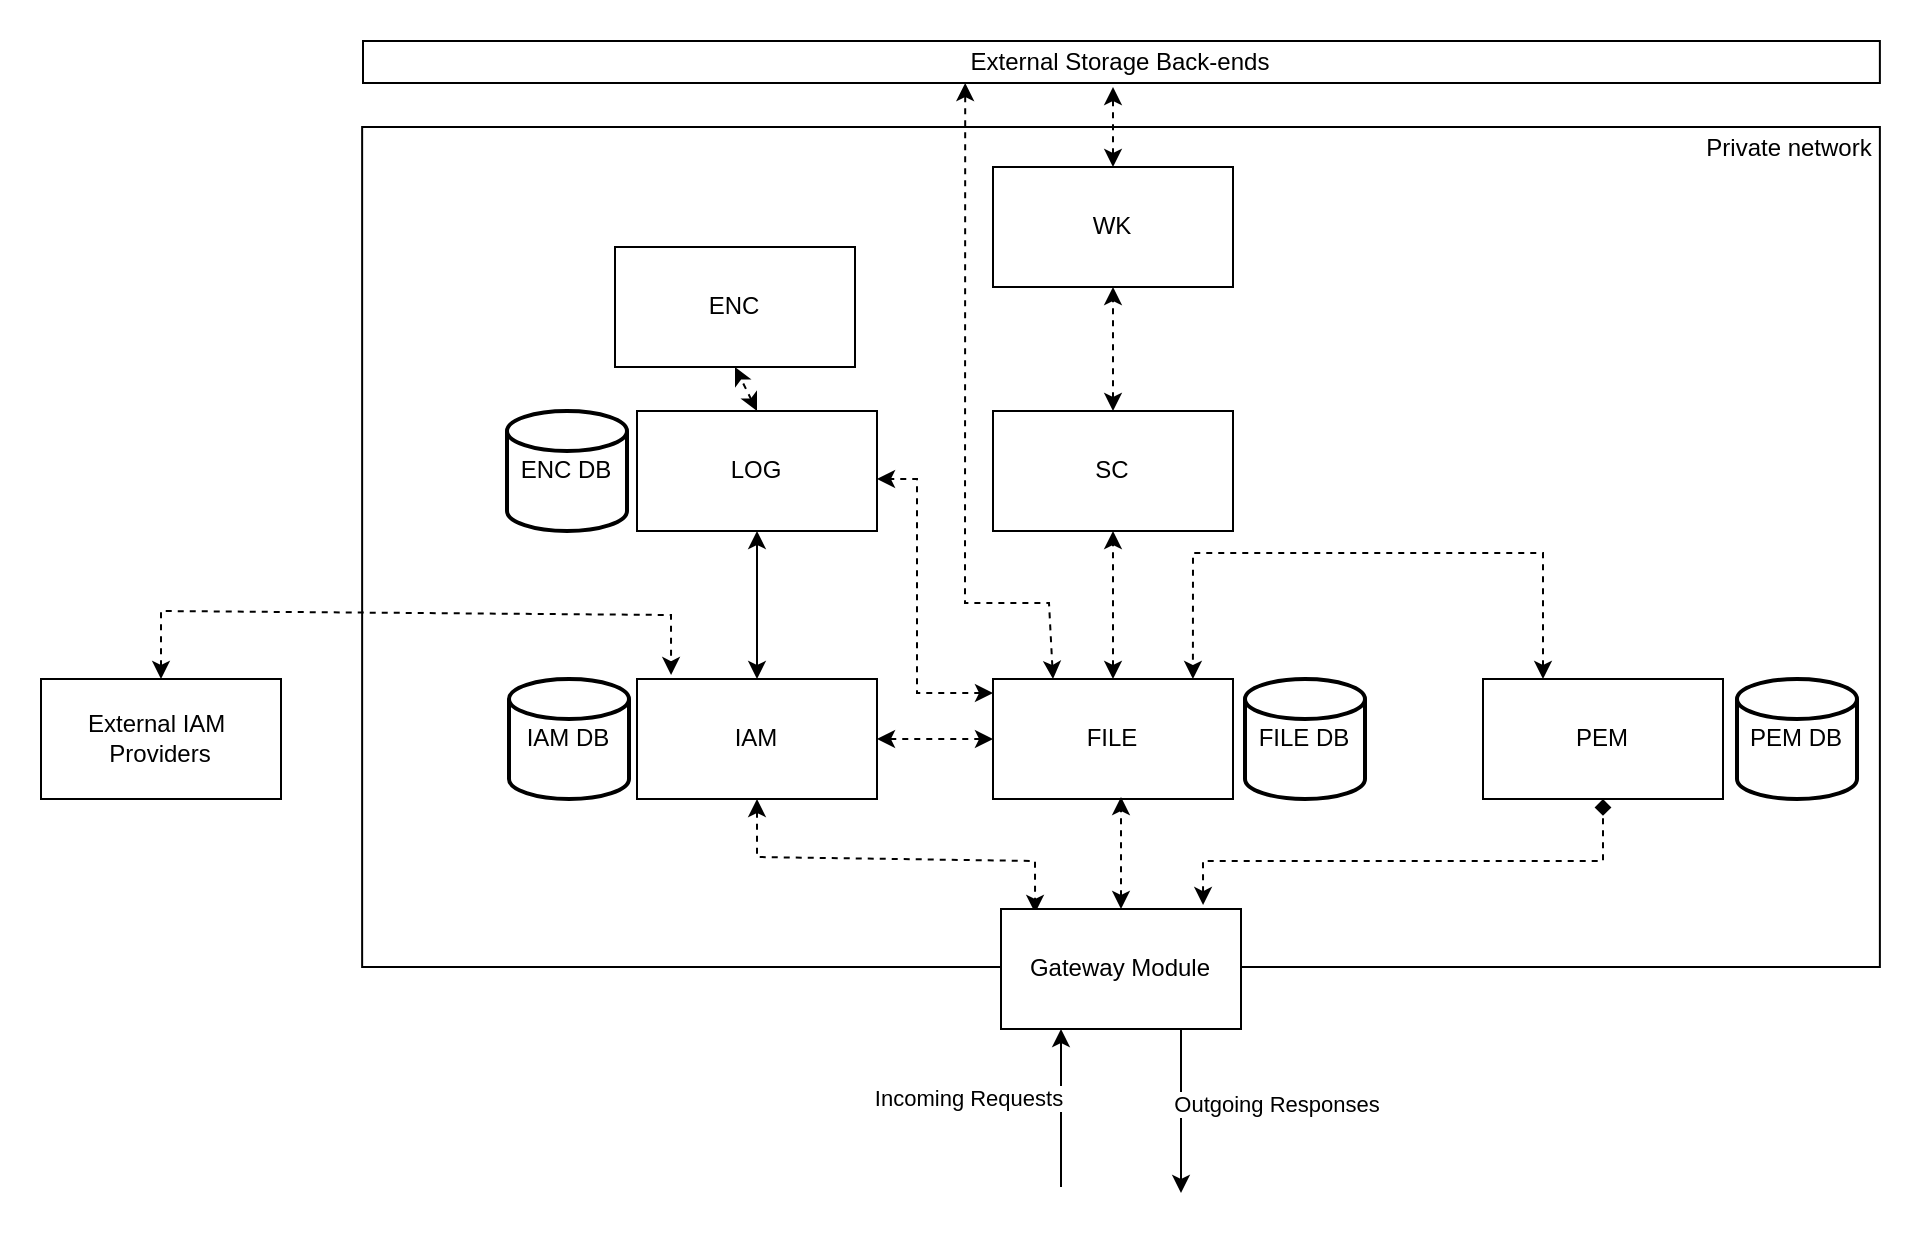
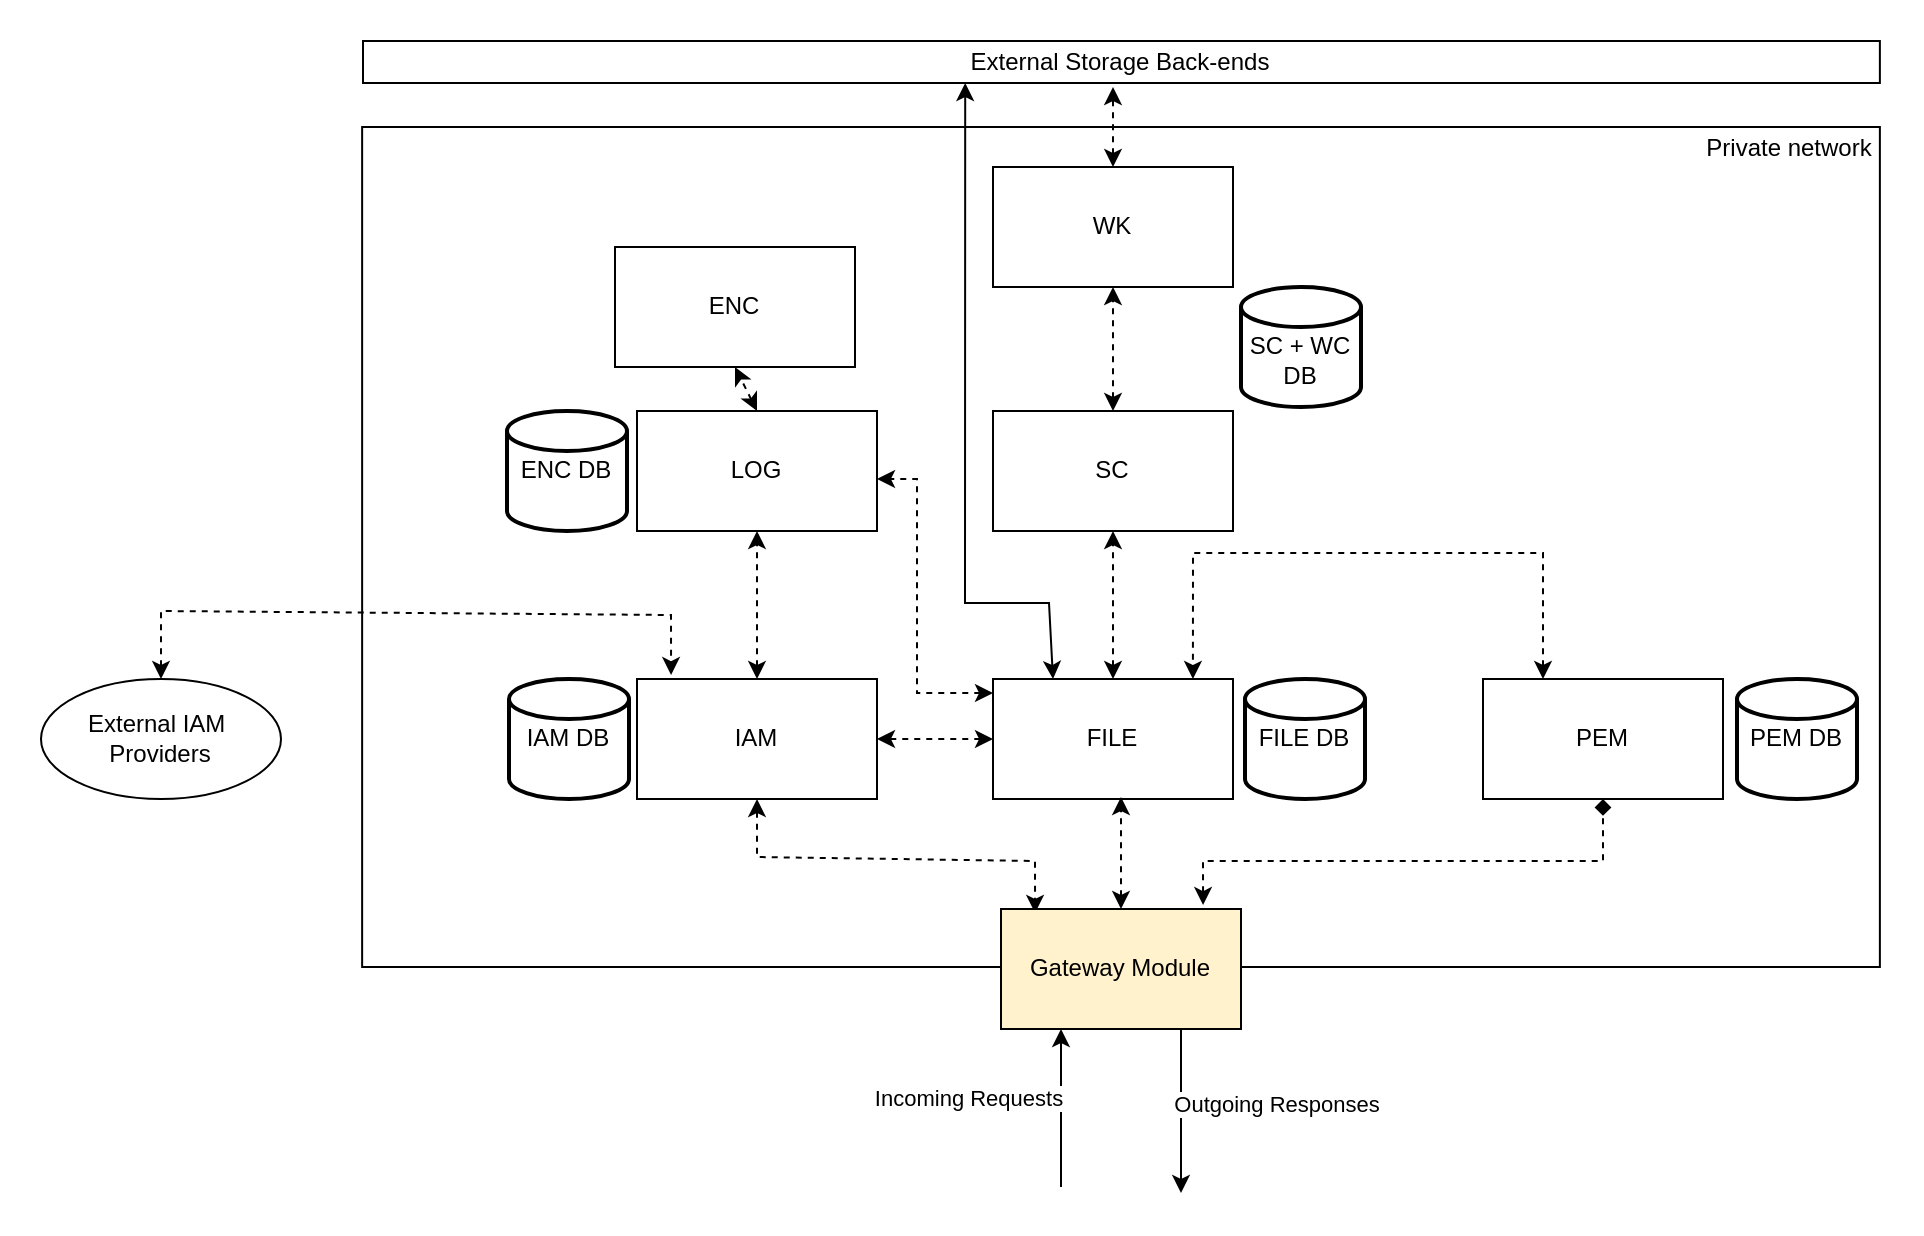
none -> (1301, 347)
(965, 424) -> (965, 424)
(757, 604) -> (757, 604)
(161, 739) -> (161, 739)
(1121, 969) -> (1121, 969)
